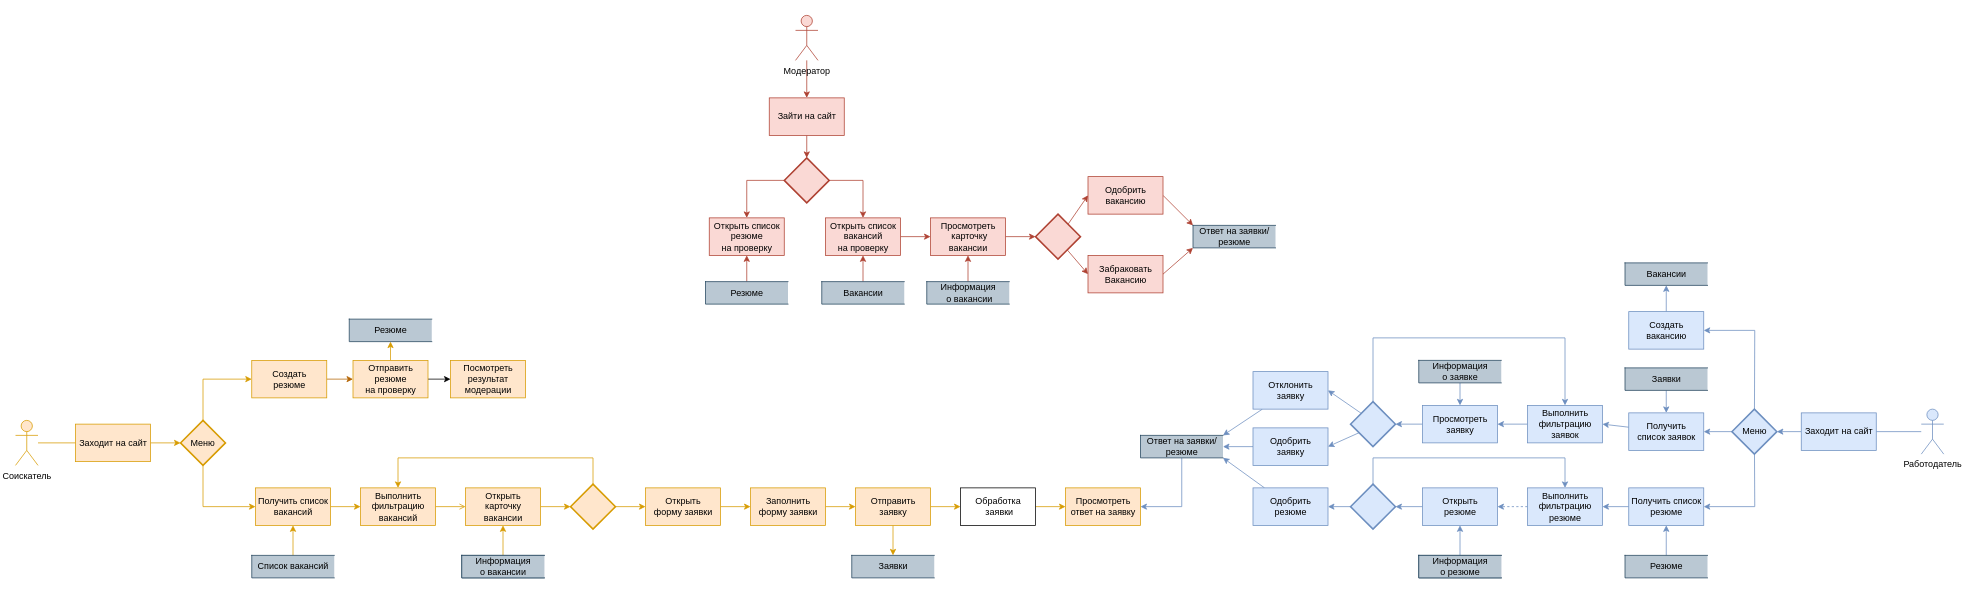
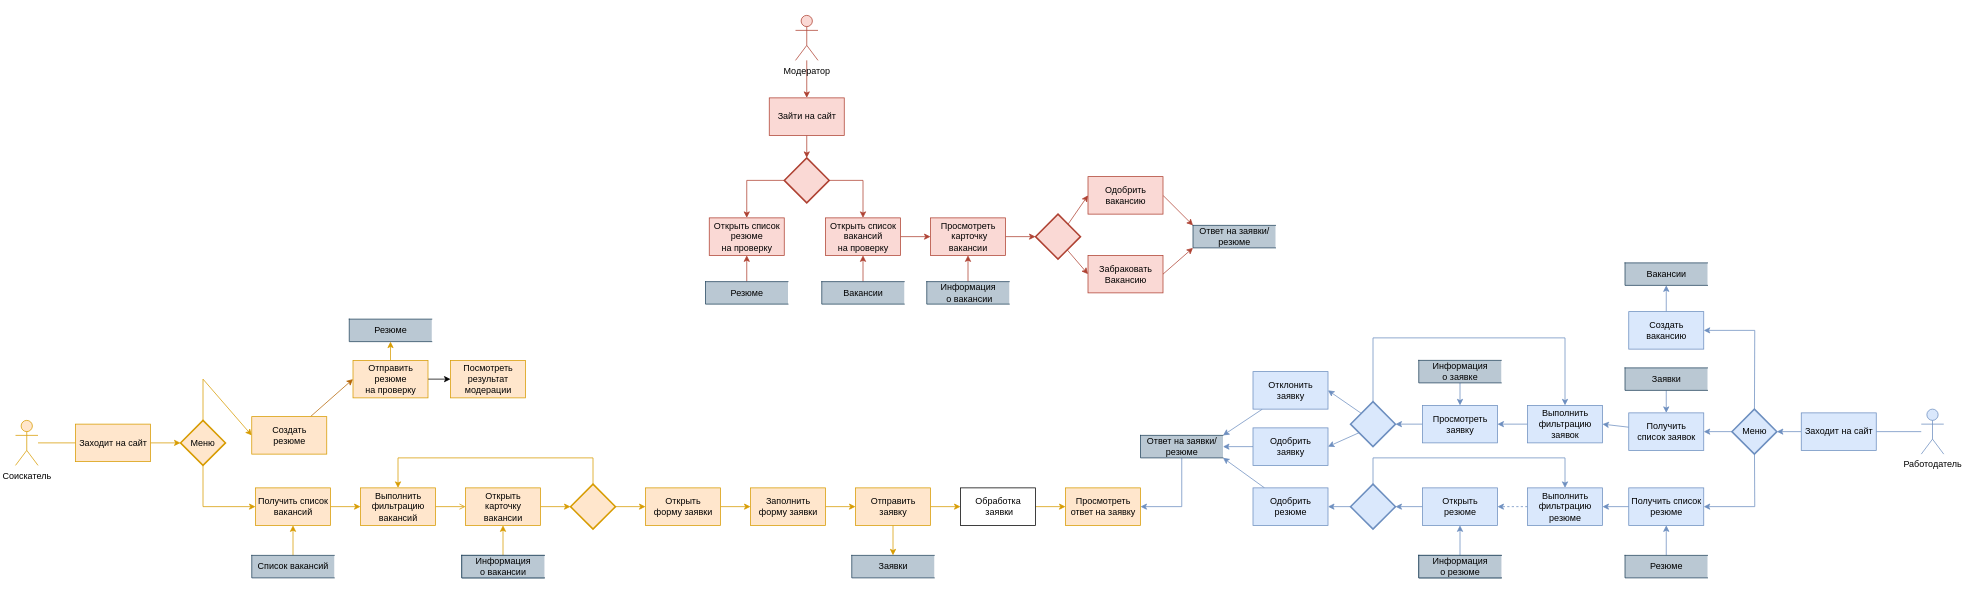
(289, 379) -> (289, 435)
